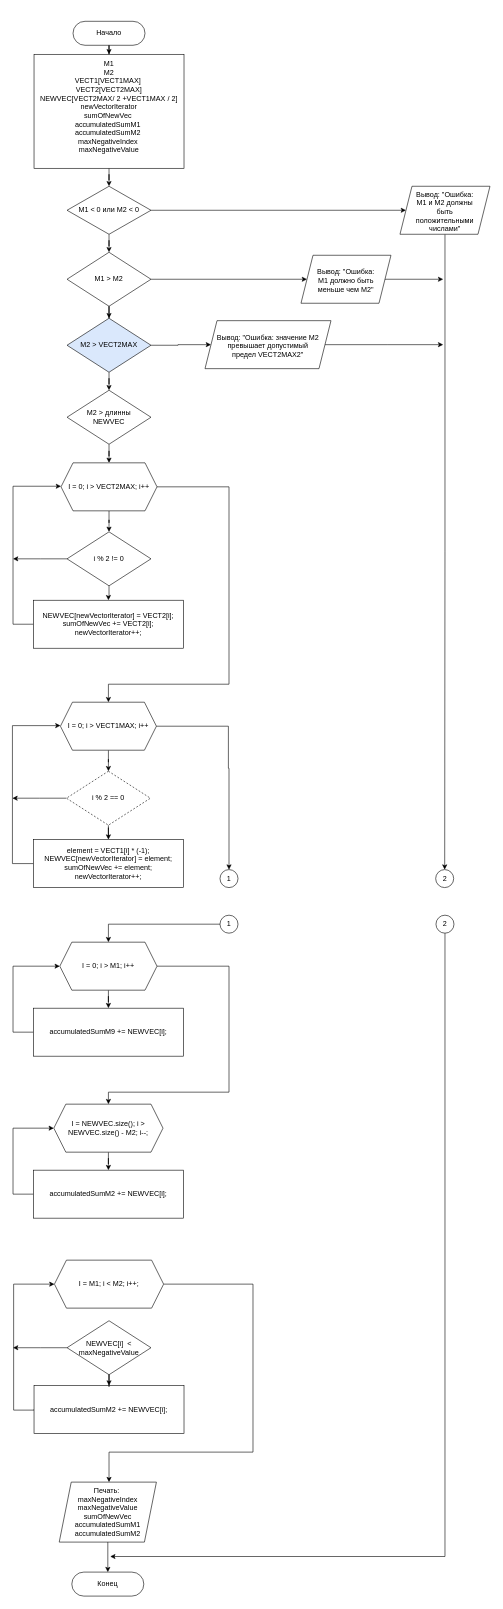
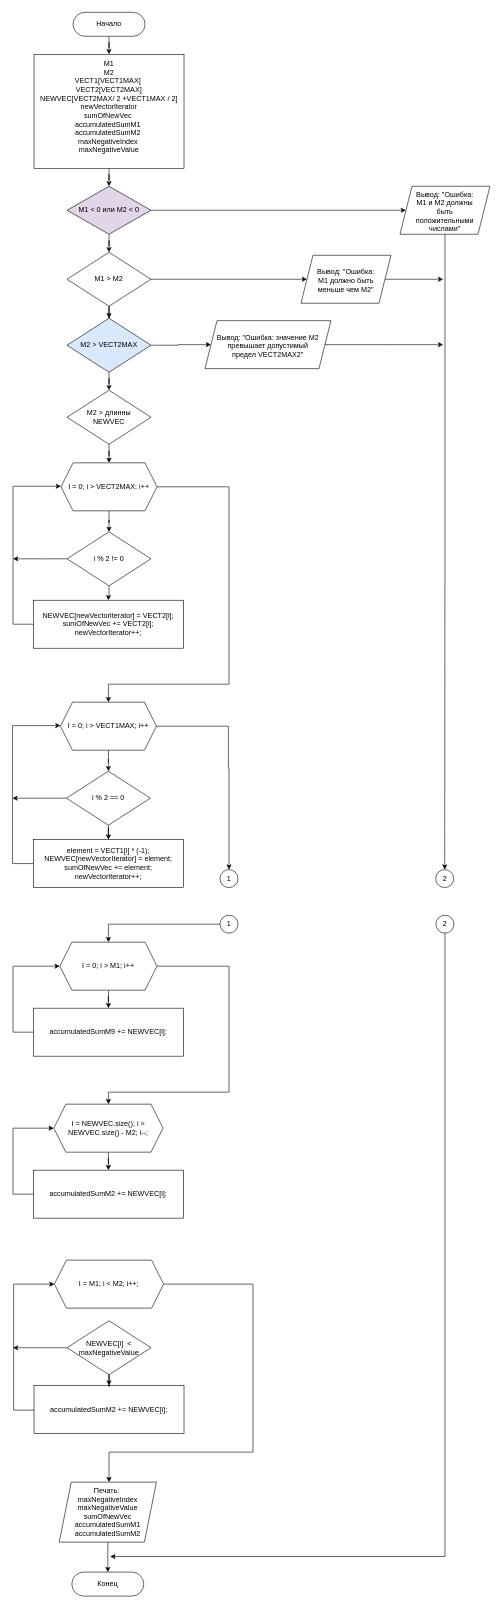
(109, 33) -> (109, 24)
(109, 210) -> (109, 210)
(108, 798) -> (108, 798)
